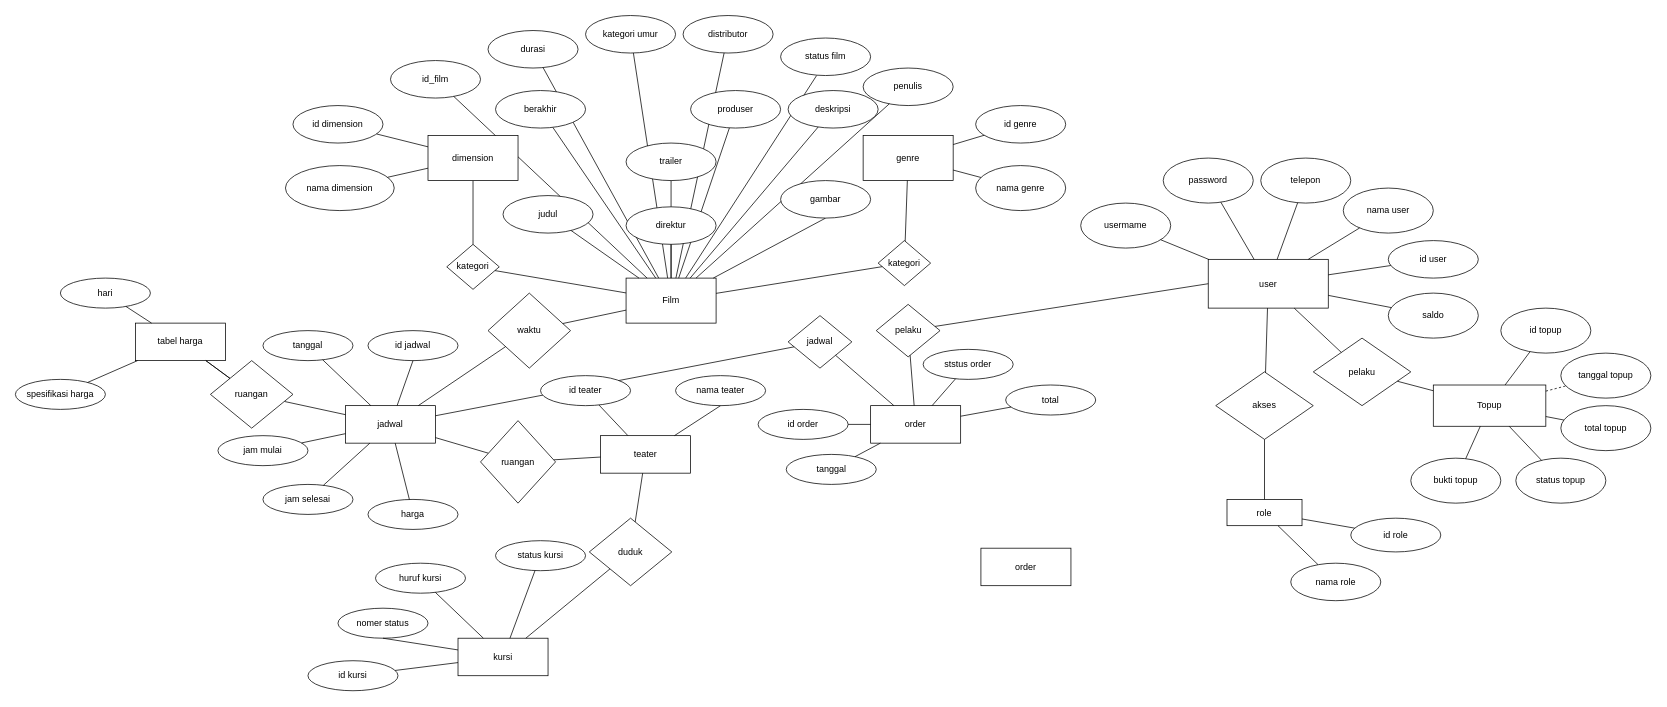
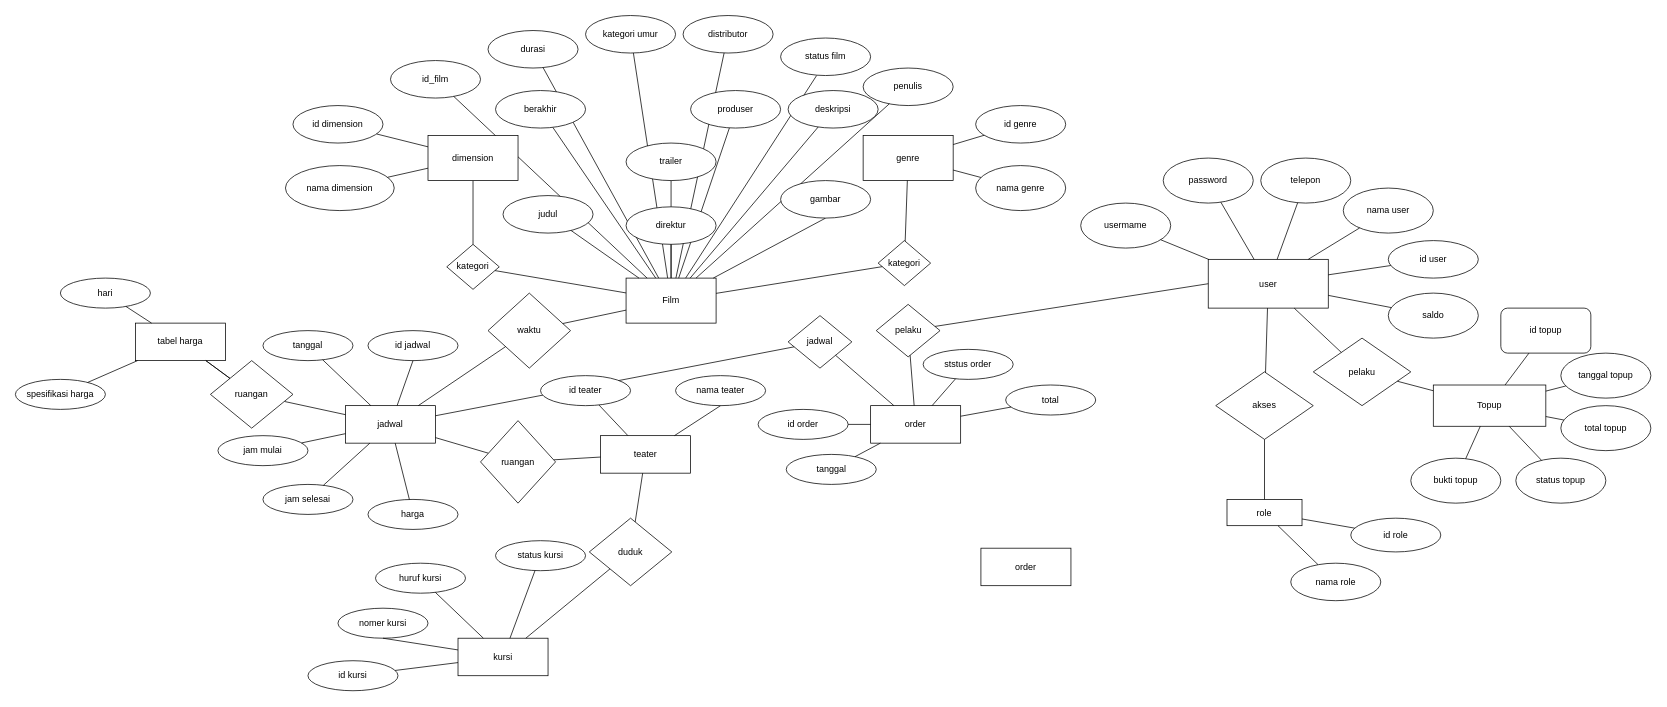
(1545, 330) -> (1545, 330)
(1555, 388) -> (1555, 388)
(383, 623) -> (383, 623)
